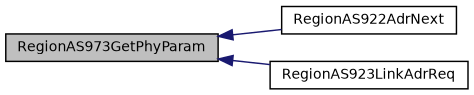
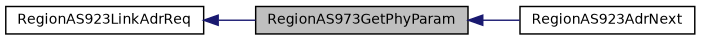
(369, 20) -> (607, 20)
(251, 63) -> (237, 20)
